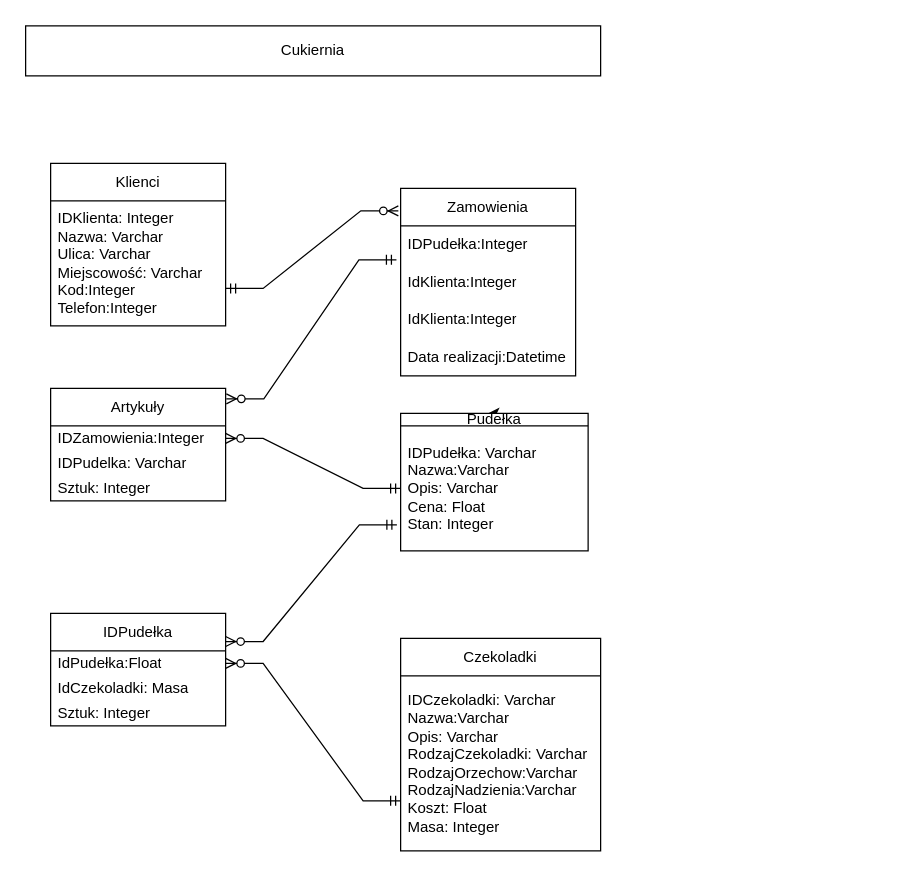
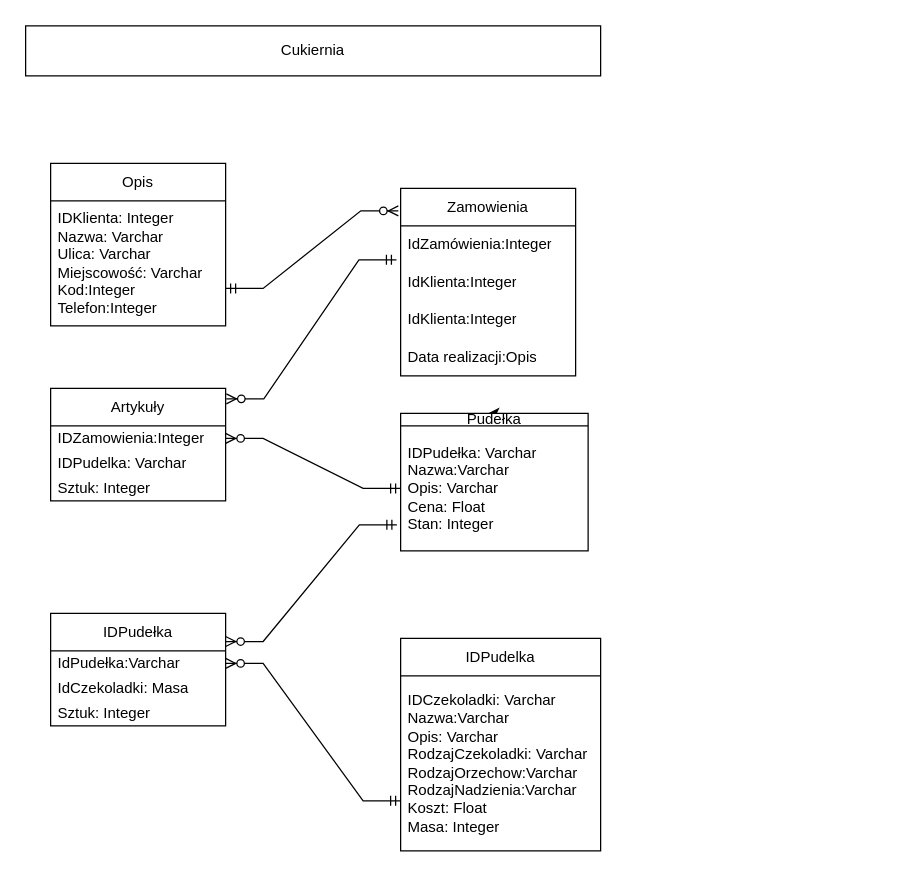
(138, 182) -> (138, 182)
(478, 244) -> (486, 244)
(489, 357) -> (480, 357)
(501, 657) -> (501, 657)
(117, 663) -> (128, 663)
